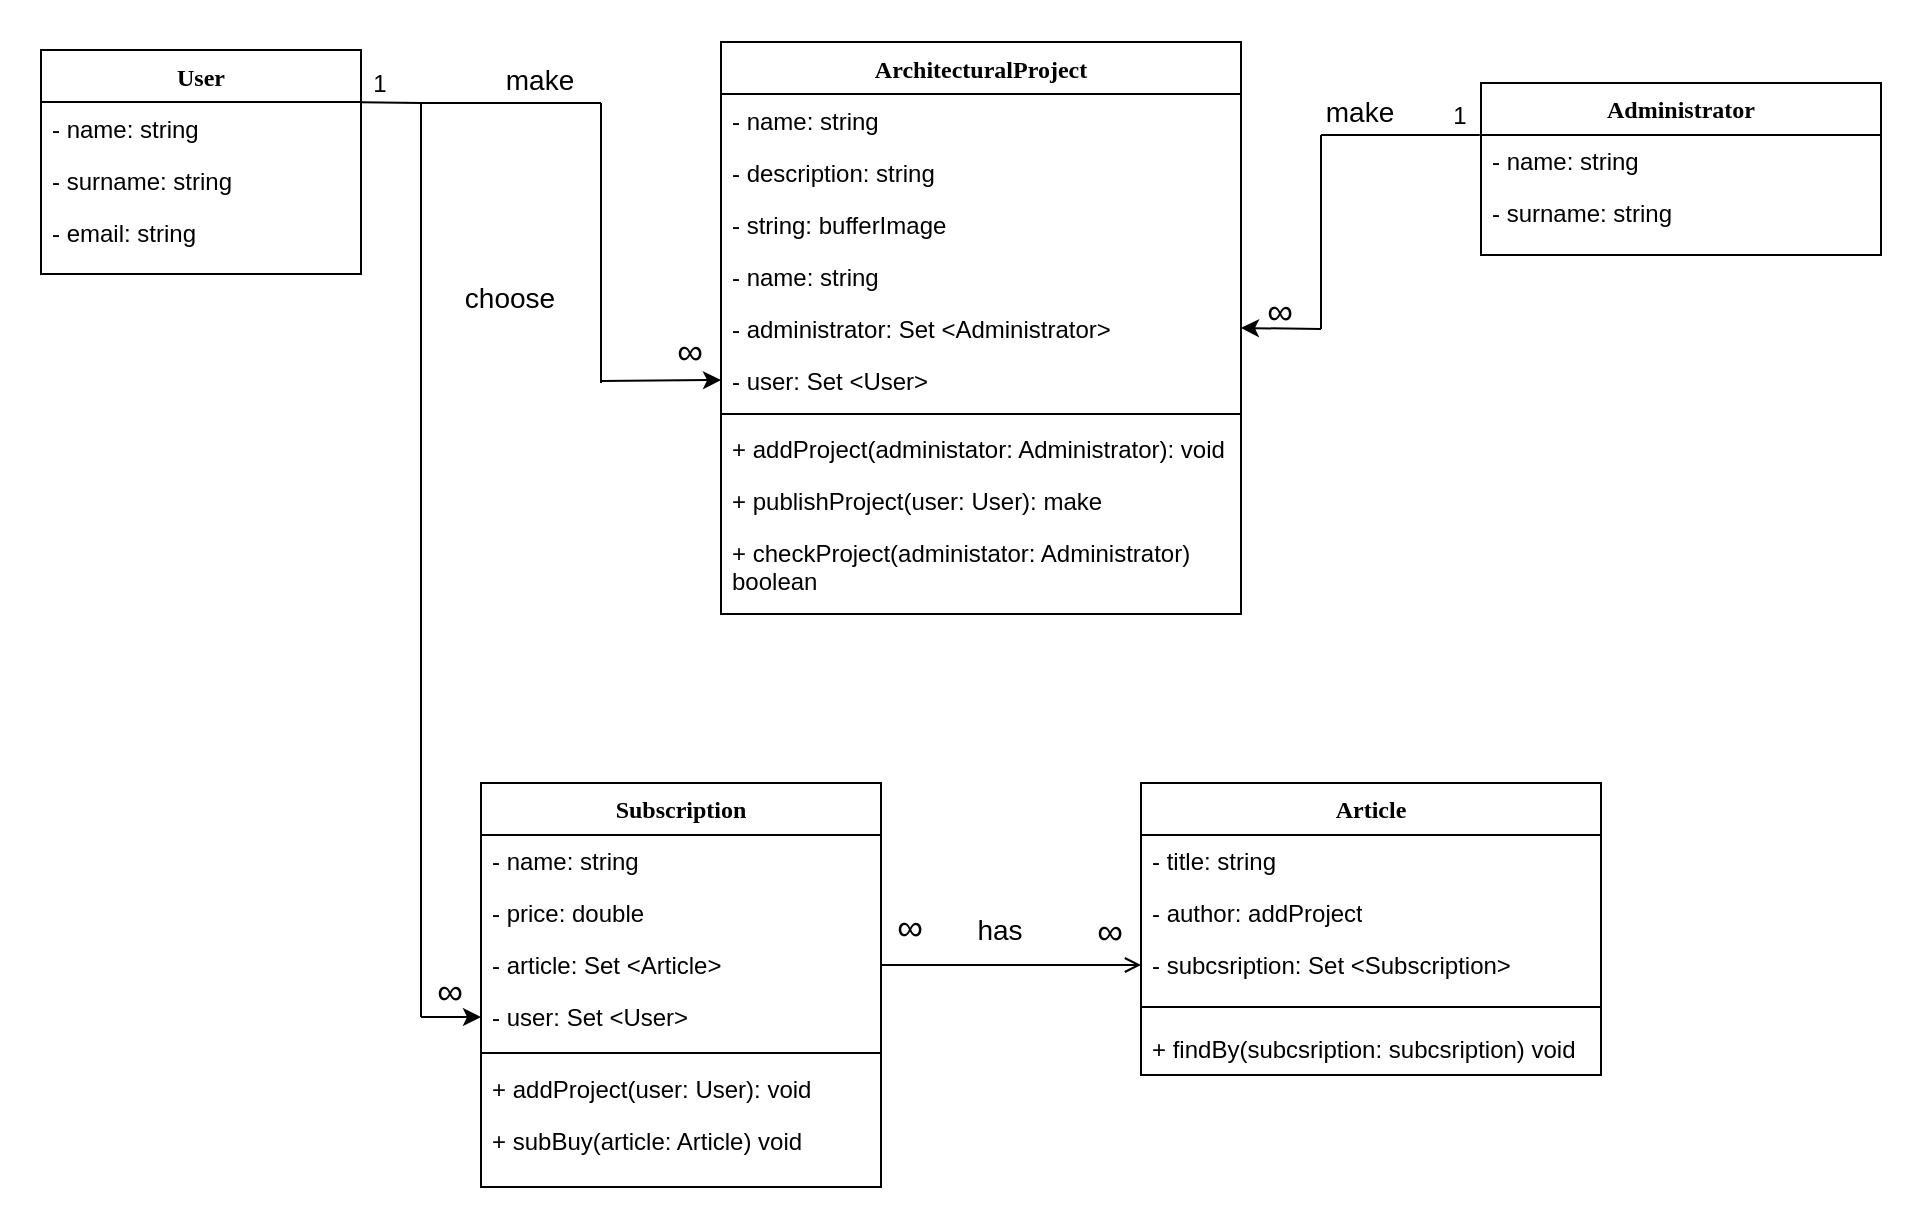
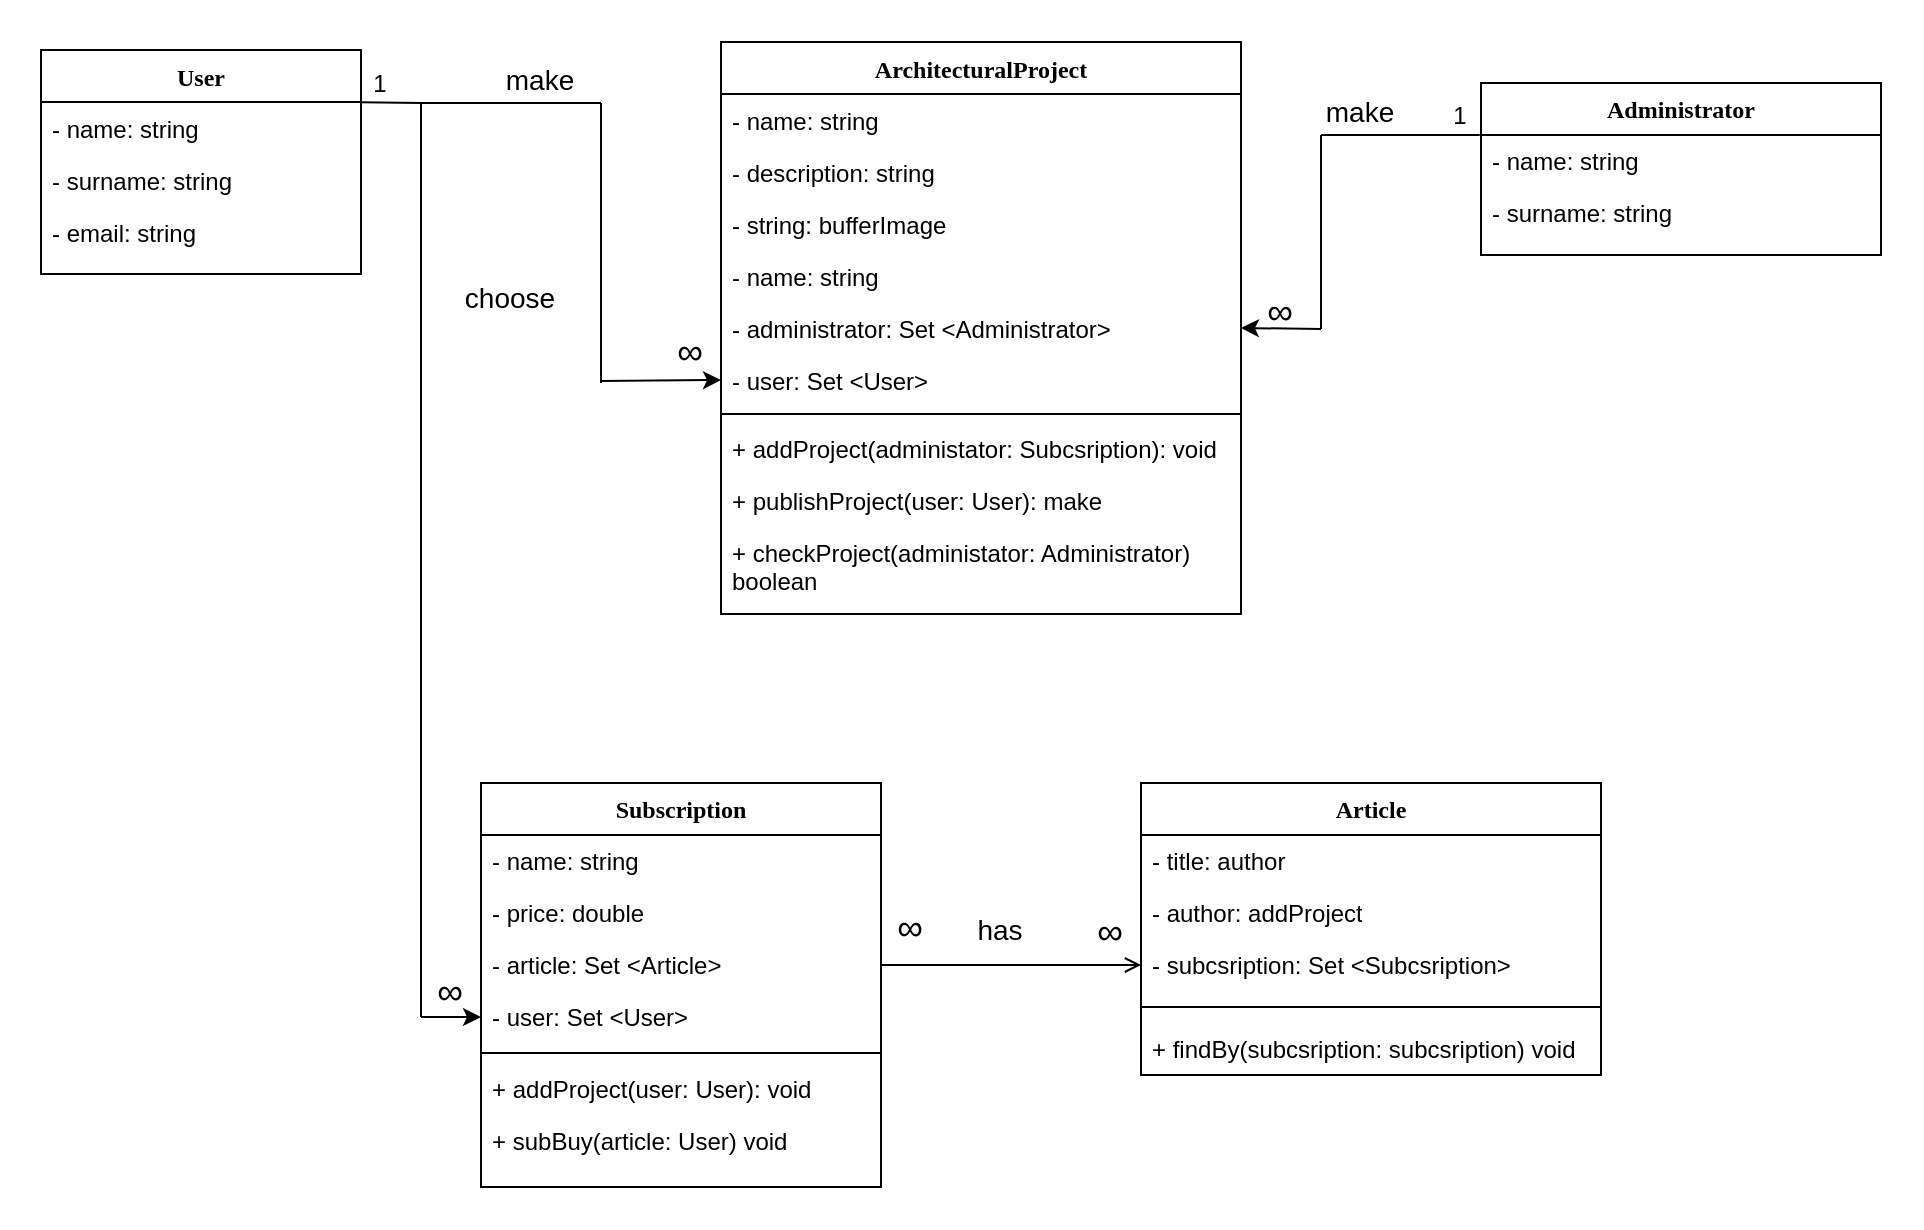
(983, 466) -> (983, 466)
(1235, 863) -> (1238, 863)
(1357, 967) -> (1357, 967)
(673, 1143) -> (659, 1143)
